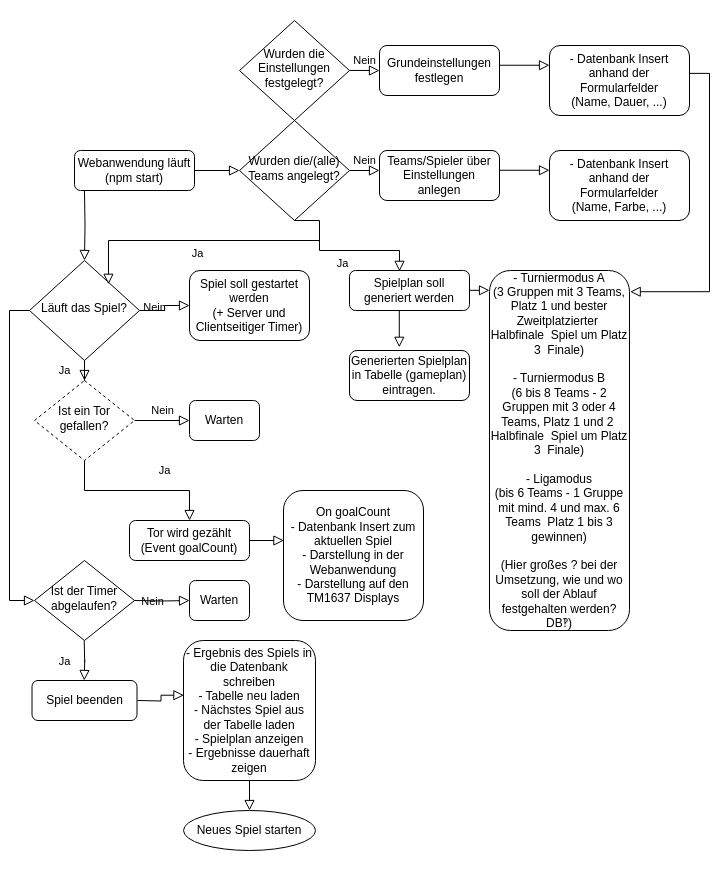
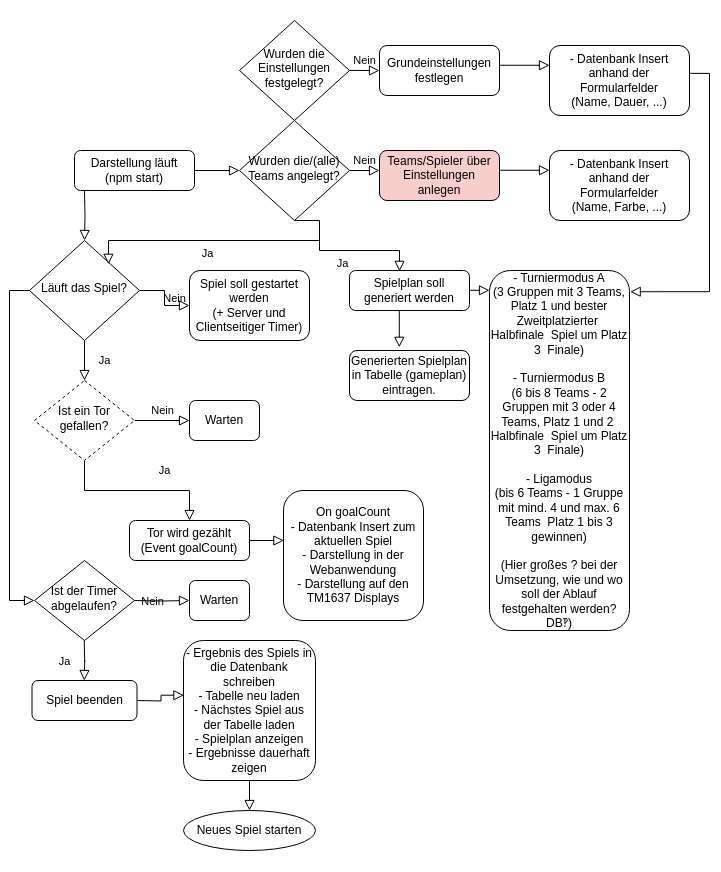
(135, 171) -> (135, 171)
(440, 176) -> (440, 176)
(85, 311) -> (85, 291)
